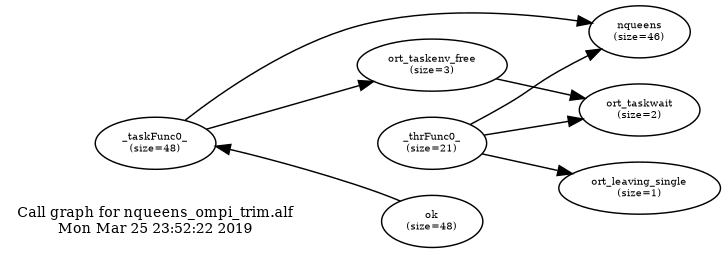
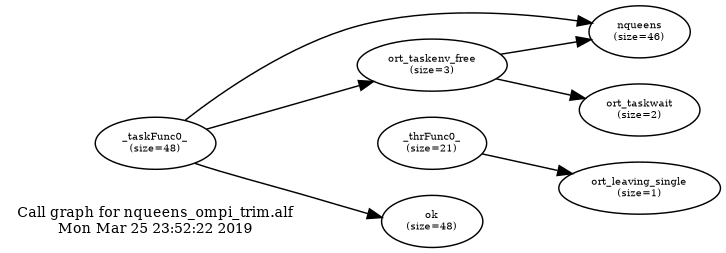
(523, 94) -> (539, 48)
(526, 128) -> none
(316, 172) -> (281, 189)
